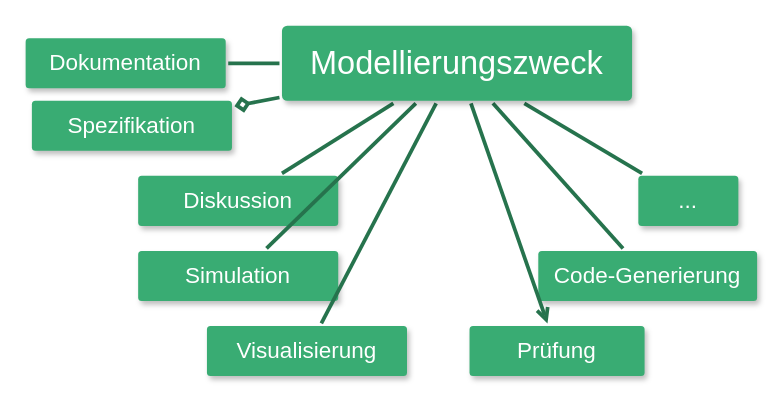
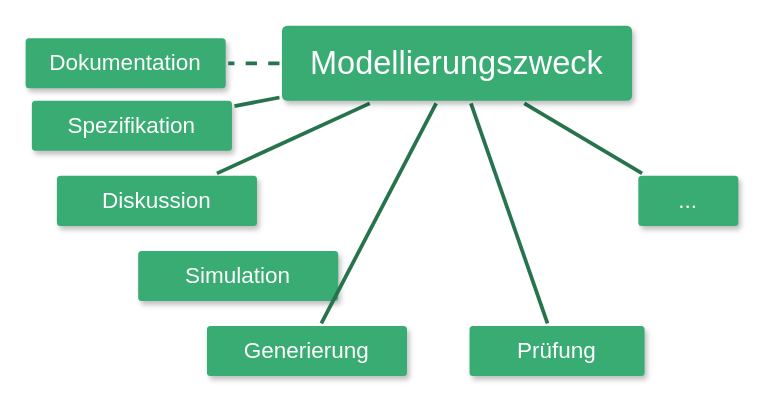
(240, 63) -> (240, 63)
(249, 103) -> (242, 104)
(341, 176) -> none
(558, 176) -> none
(238, 201) -> (157, 201)
(648, 276) -> none
(540, 302) -> (542, 309)
(307, 351) -> (307, 351)
